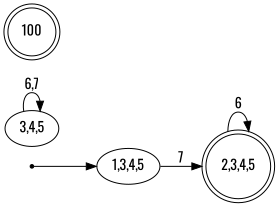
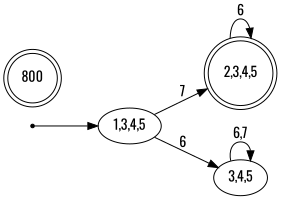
(32, 32) -> (33, 78)
none -> (182, 150)
